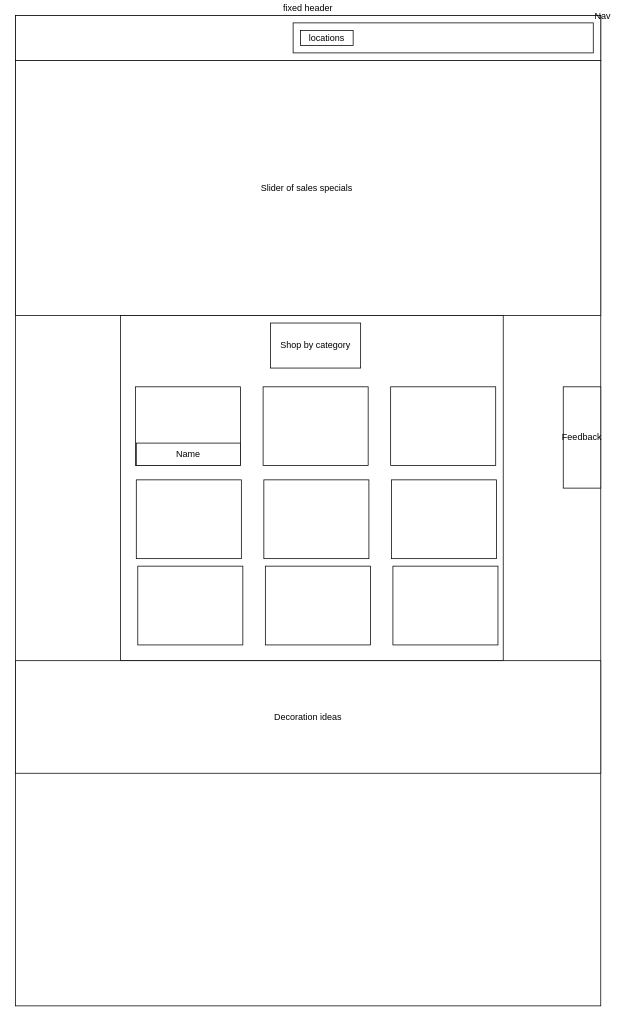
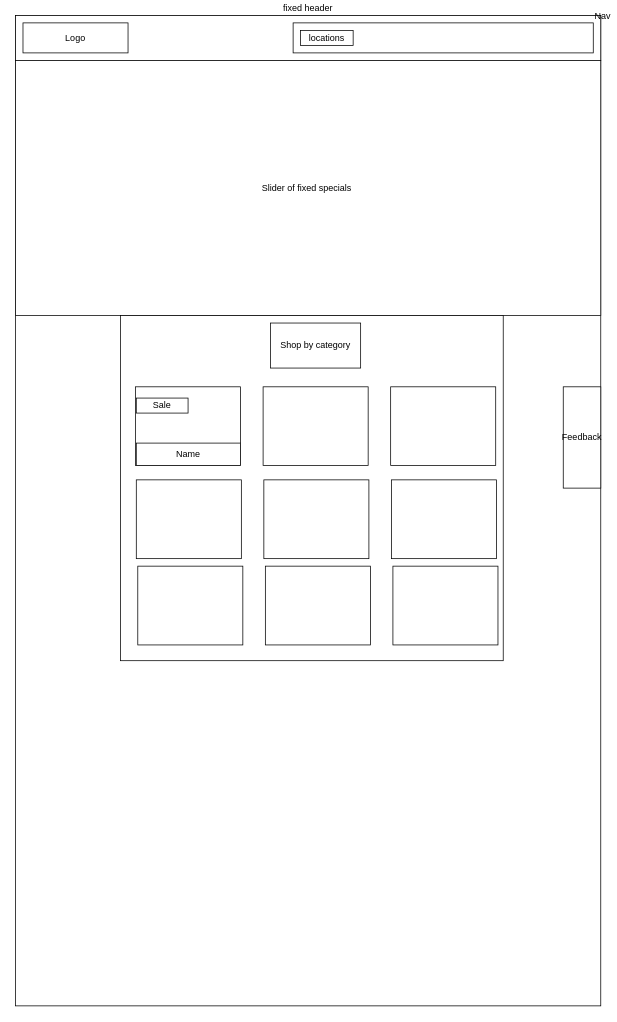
none -> (75, 38)
(308, 188) -> (308, 188)
none -> (162, 405)
(308, 717) -> none
